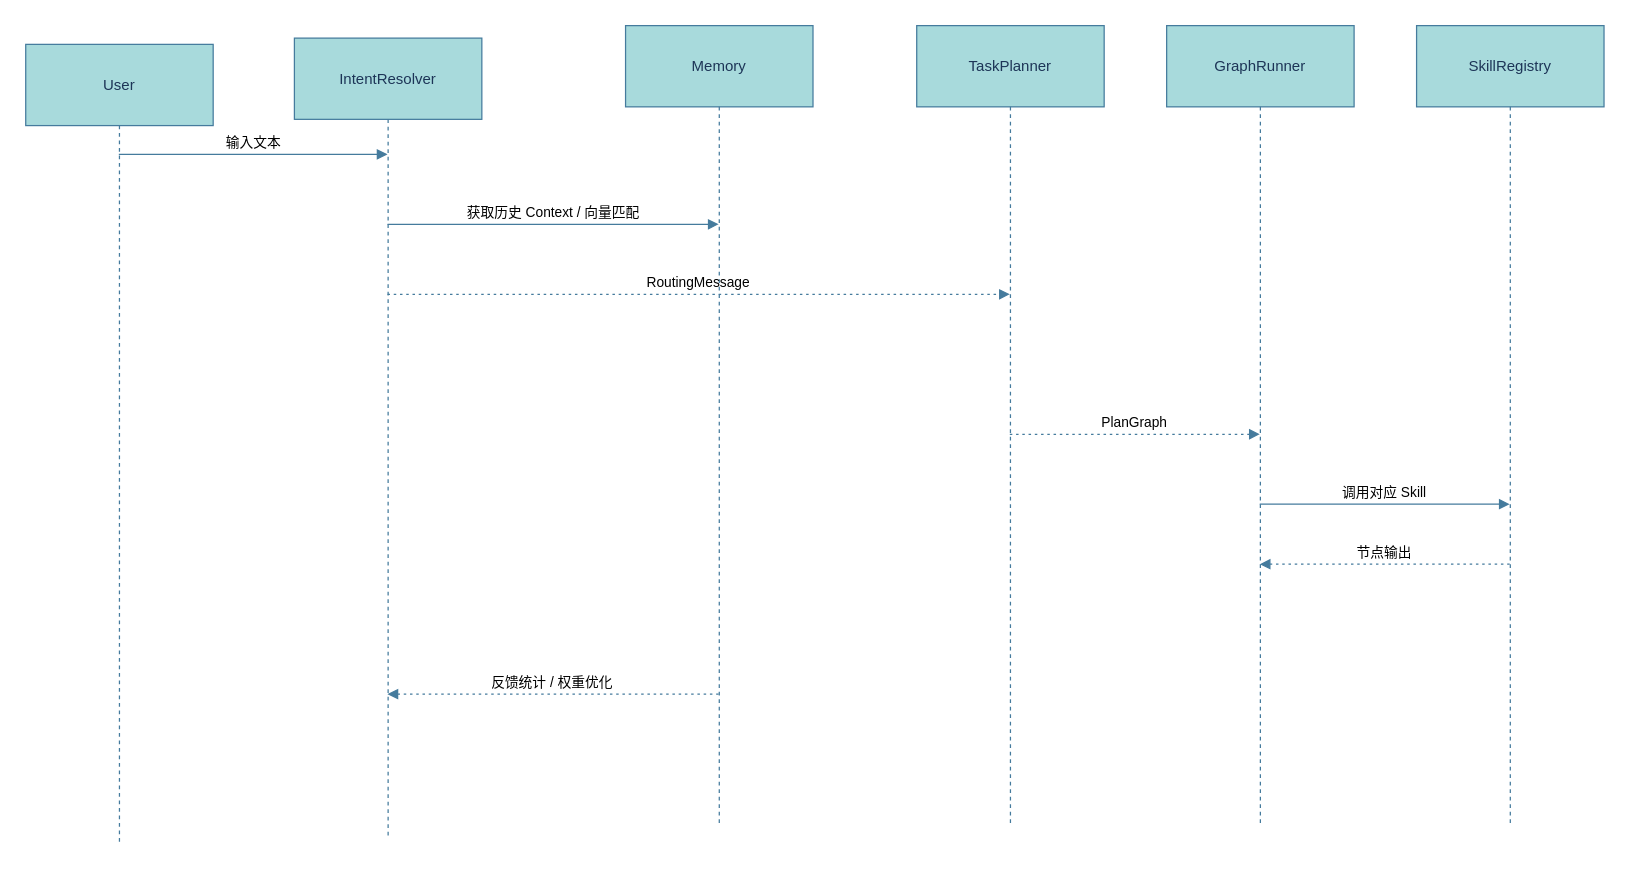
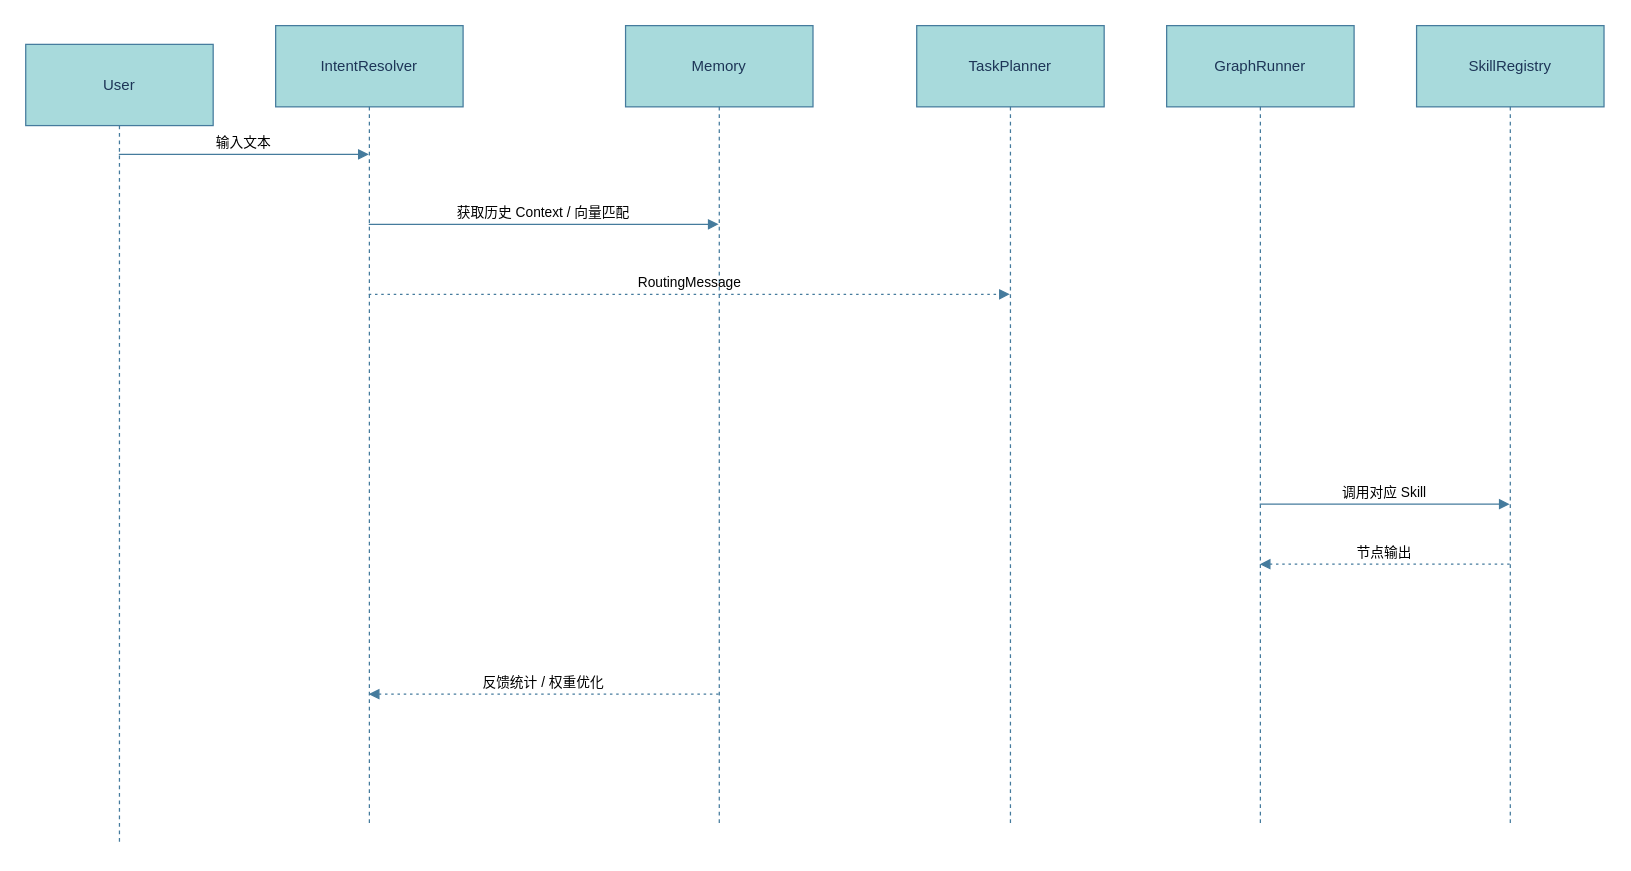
(1131, 434) -> none
(388, 438) -> (369, 426)
